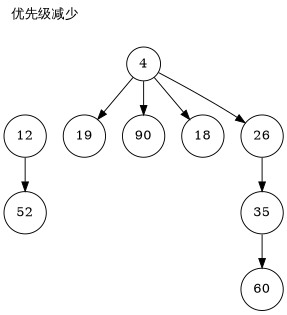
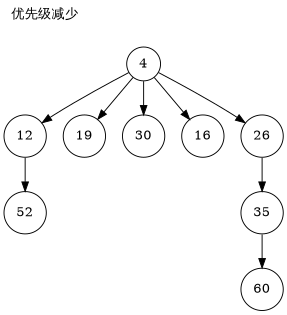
none -> (89, 94)
(144, 136) -> (144, 136)
(203, 136) -> (203, 136)
